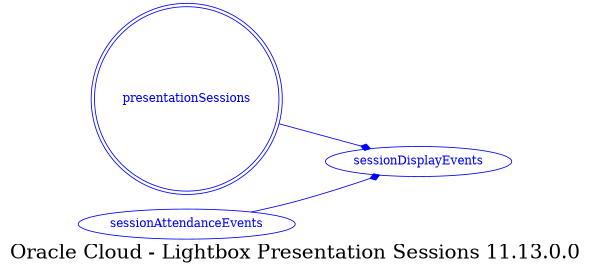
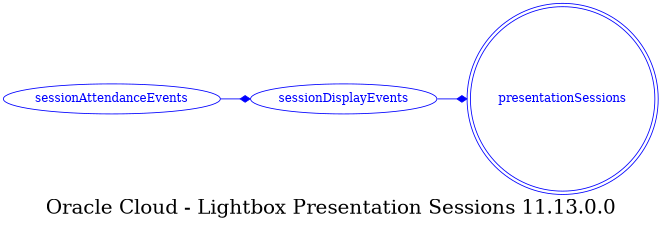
(320, 135) -> (447, 99)
